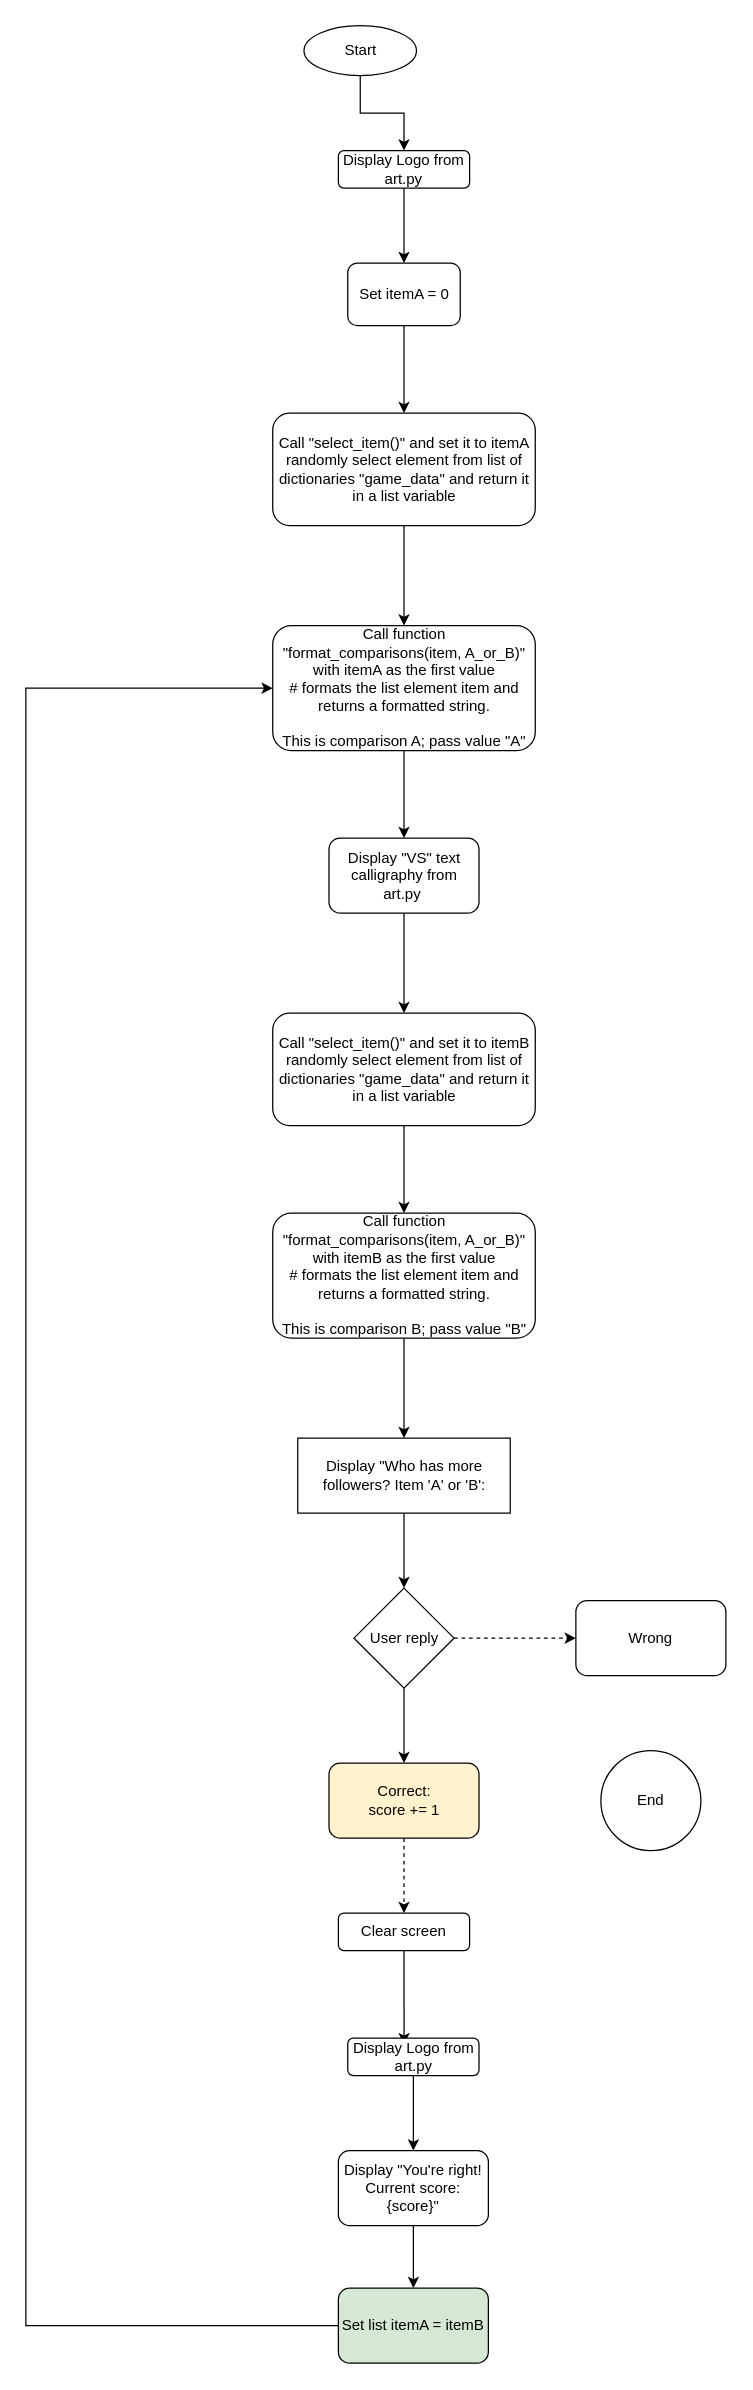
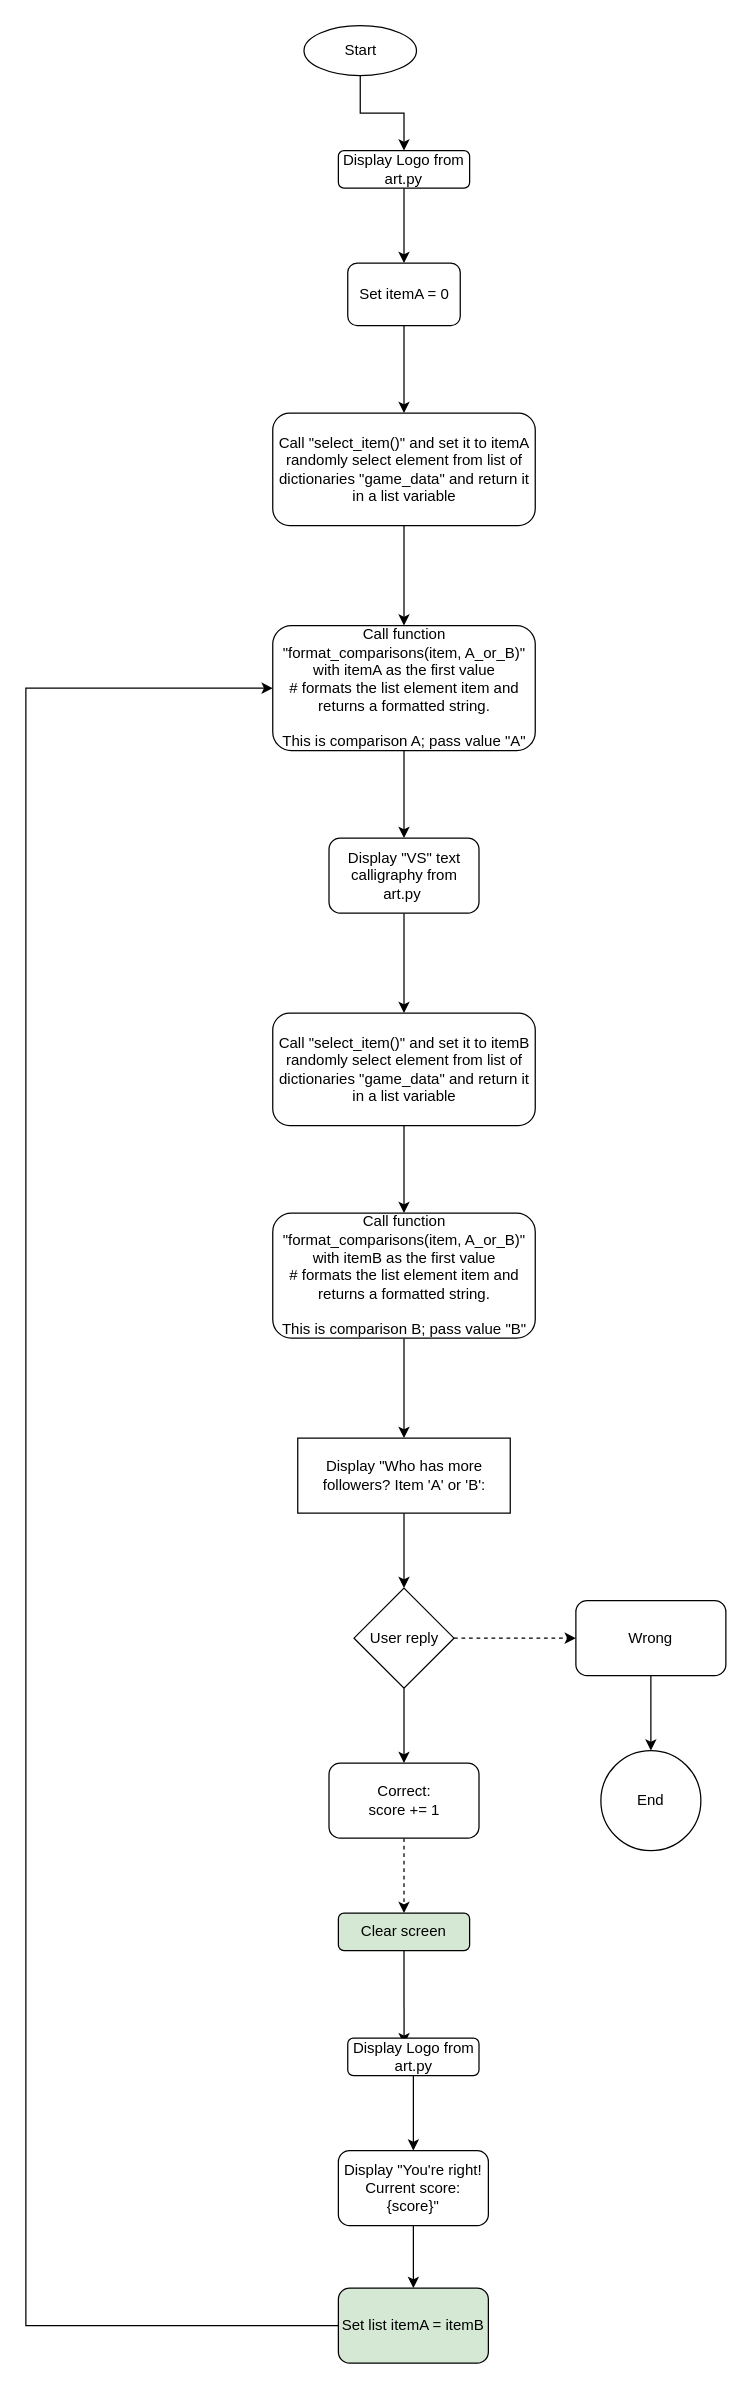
none -> (651, 1709)
(404, 1801) -> (404, 1801)
(404, 1932) -> (404, 1932)
